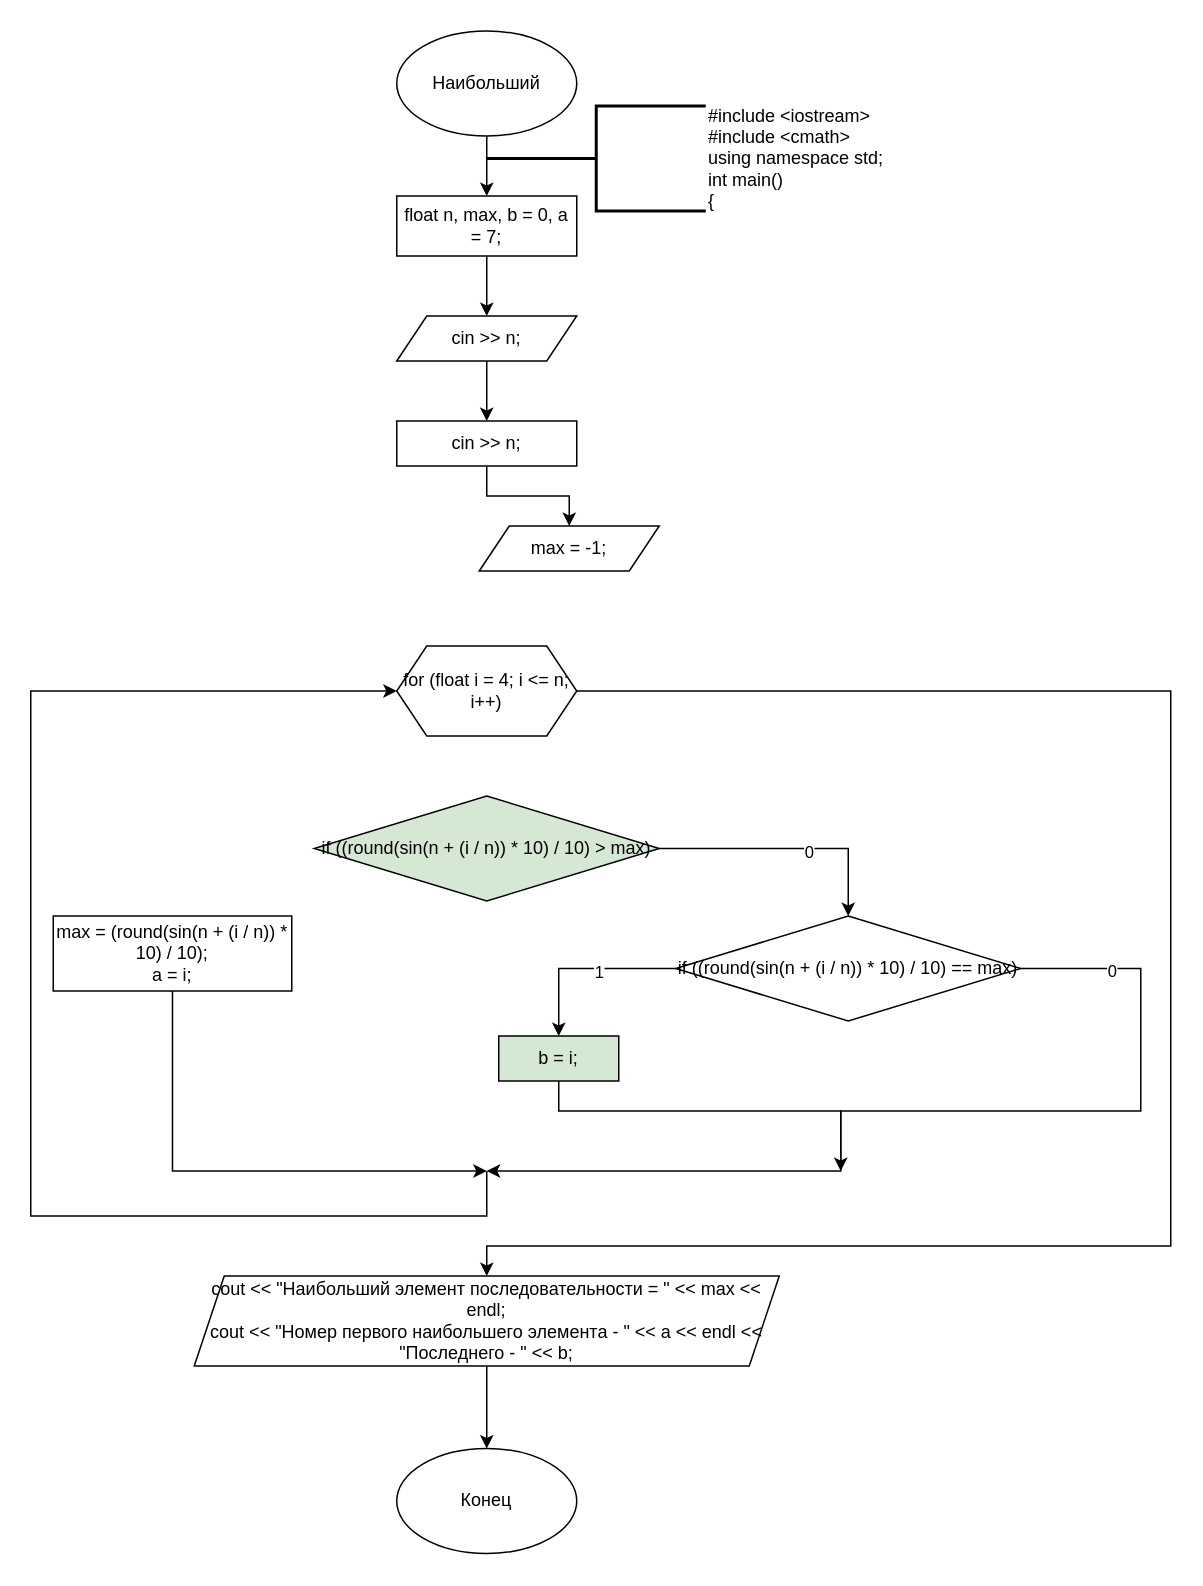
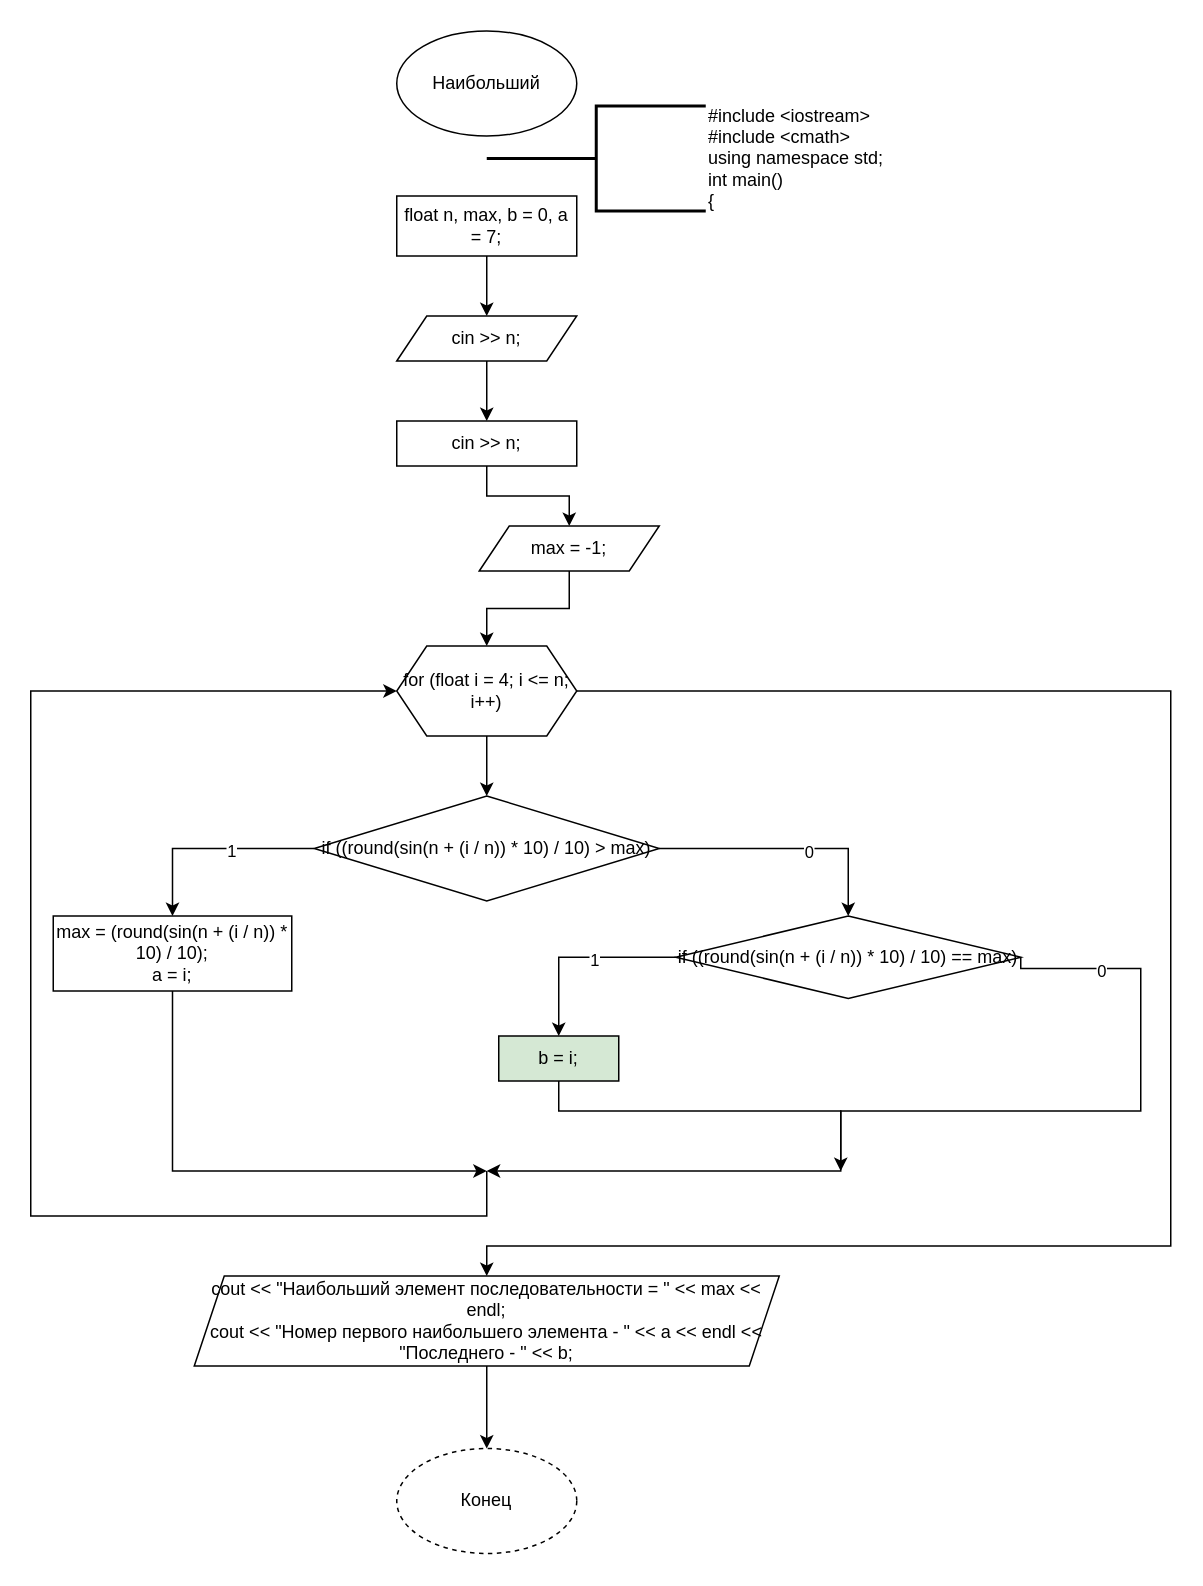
(487, 161) -> none
none -> (533, 608)
none -> (487, 761)
none -> (215, 848)
(487, 848) -> (487, 848)
(848, 968) -> (848, 957)
(487, 1501) -> (487, 1501)
